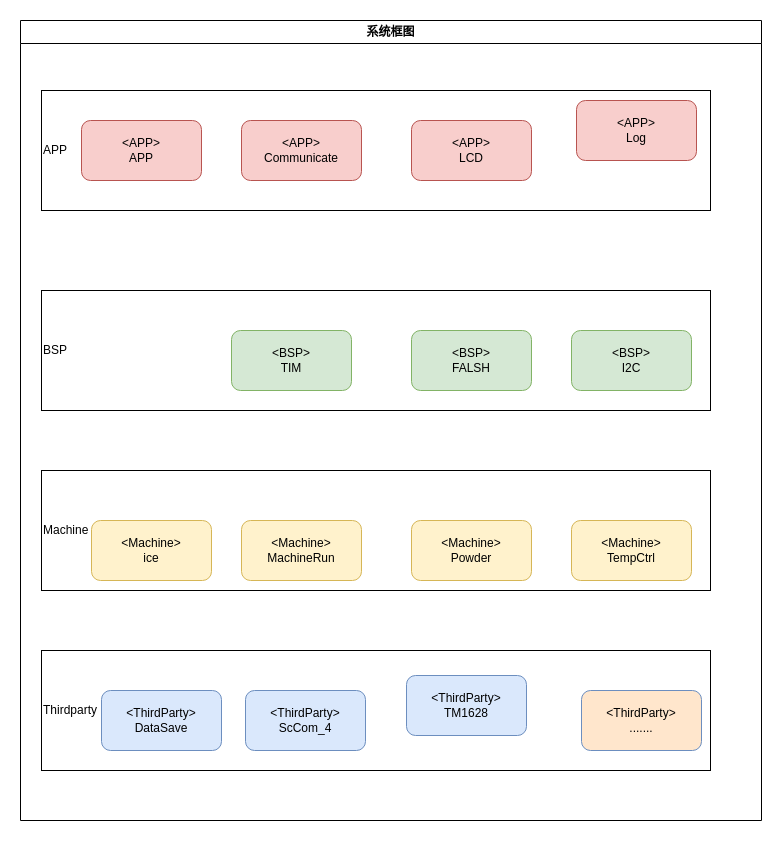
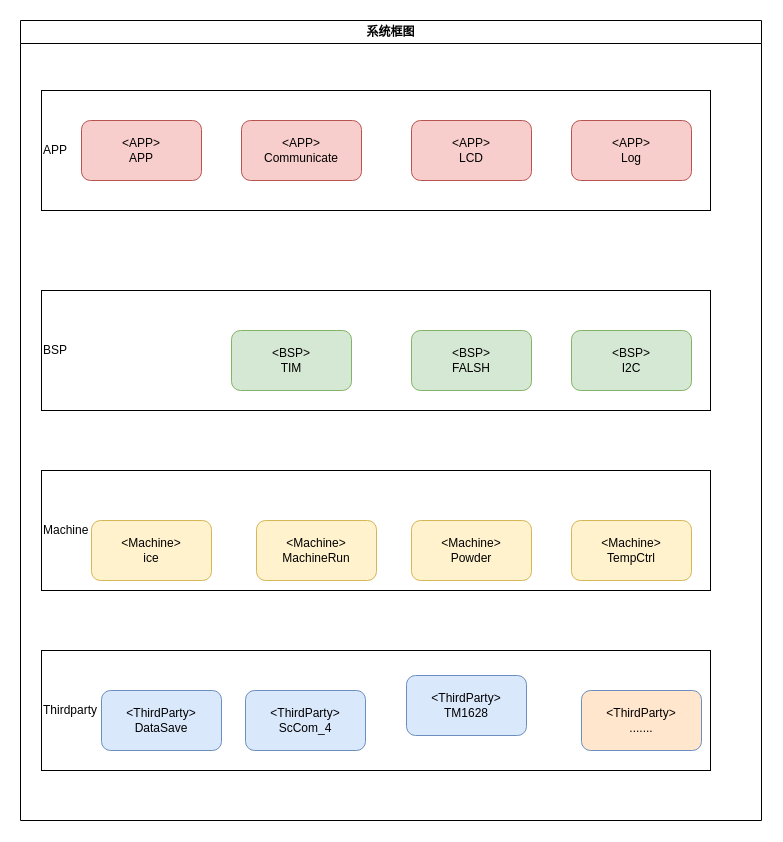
(637, 131) -> (632, 151)
(302, 551) -> (317, 551)
